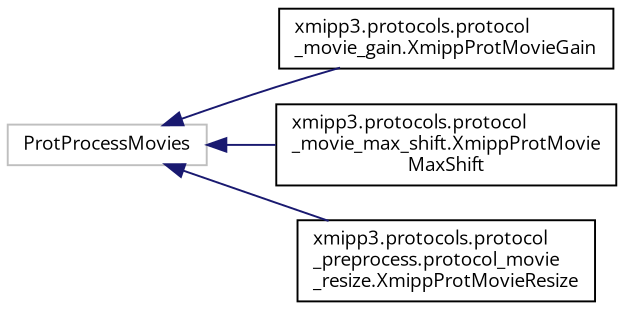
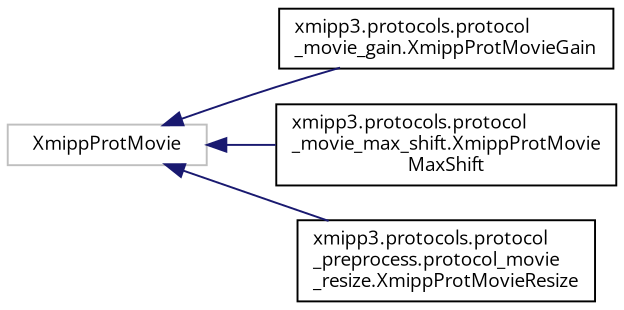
(107, 145) -> (107, 145)
